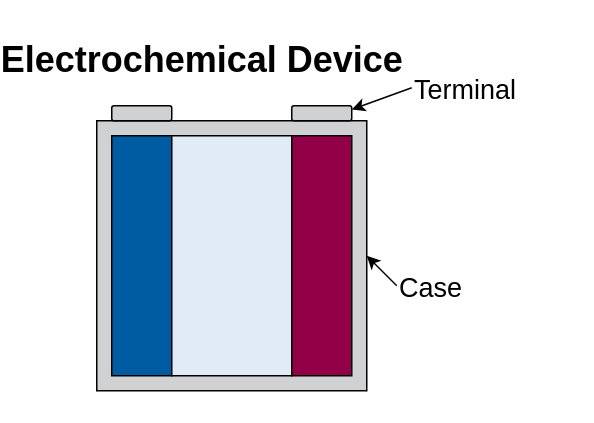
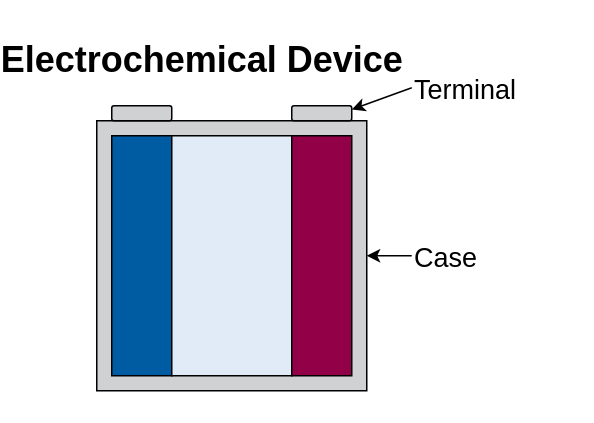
(472, 286) -> (487, 256)
